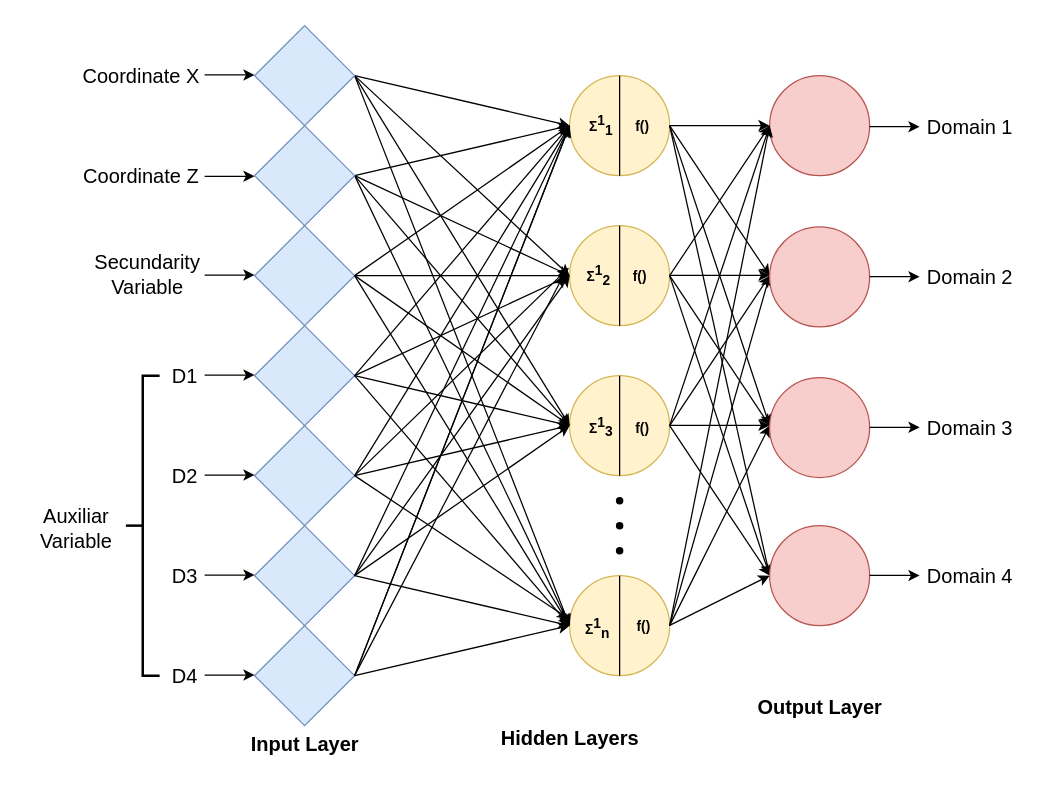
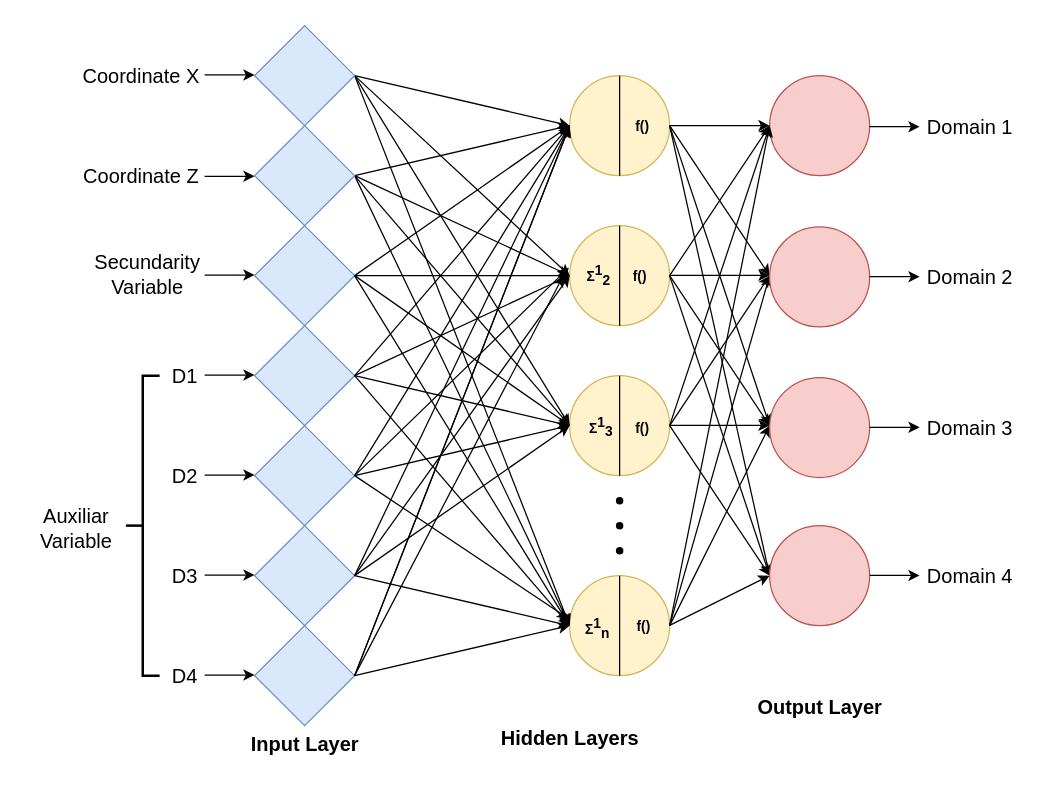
(600, 126) -> none
